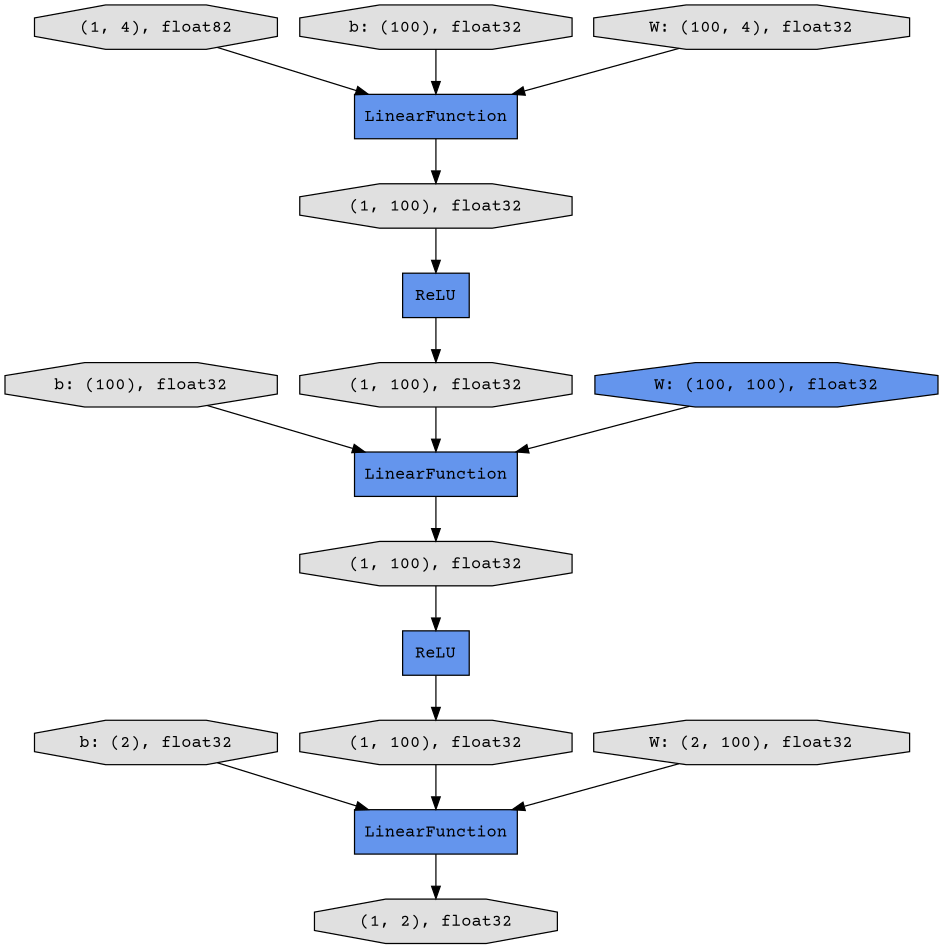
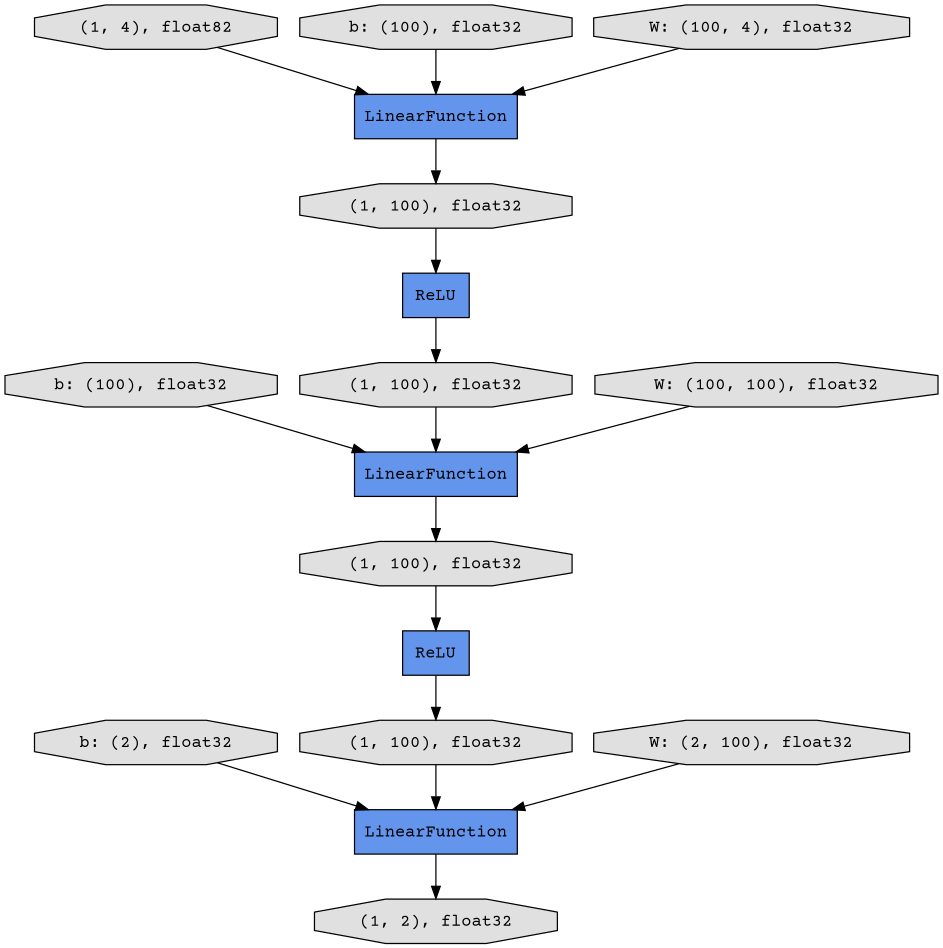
(766, 385) -> (766, 385)
